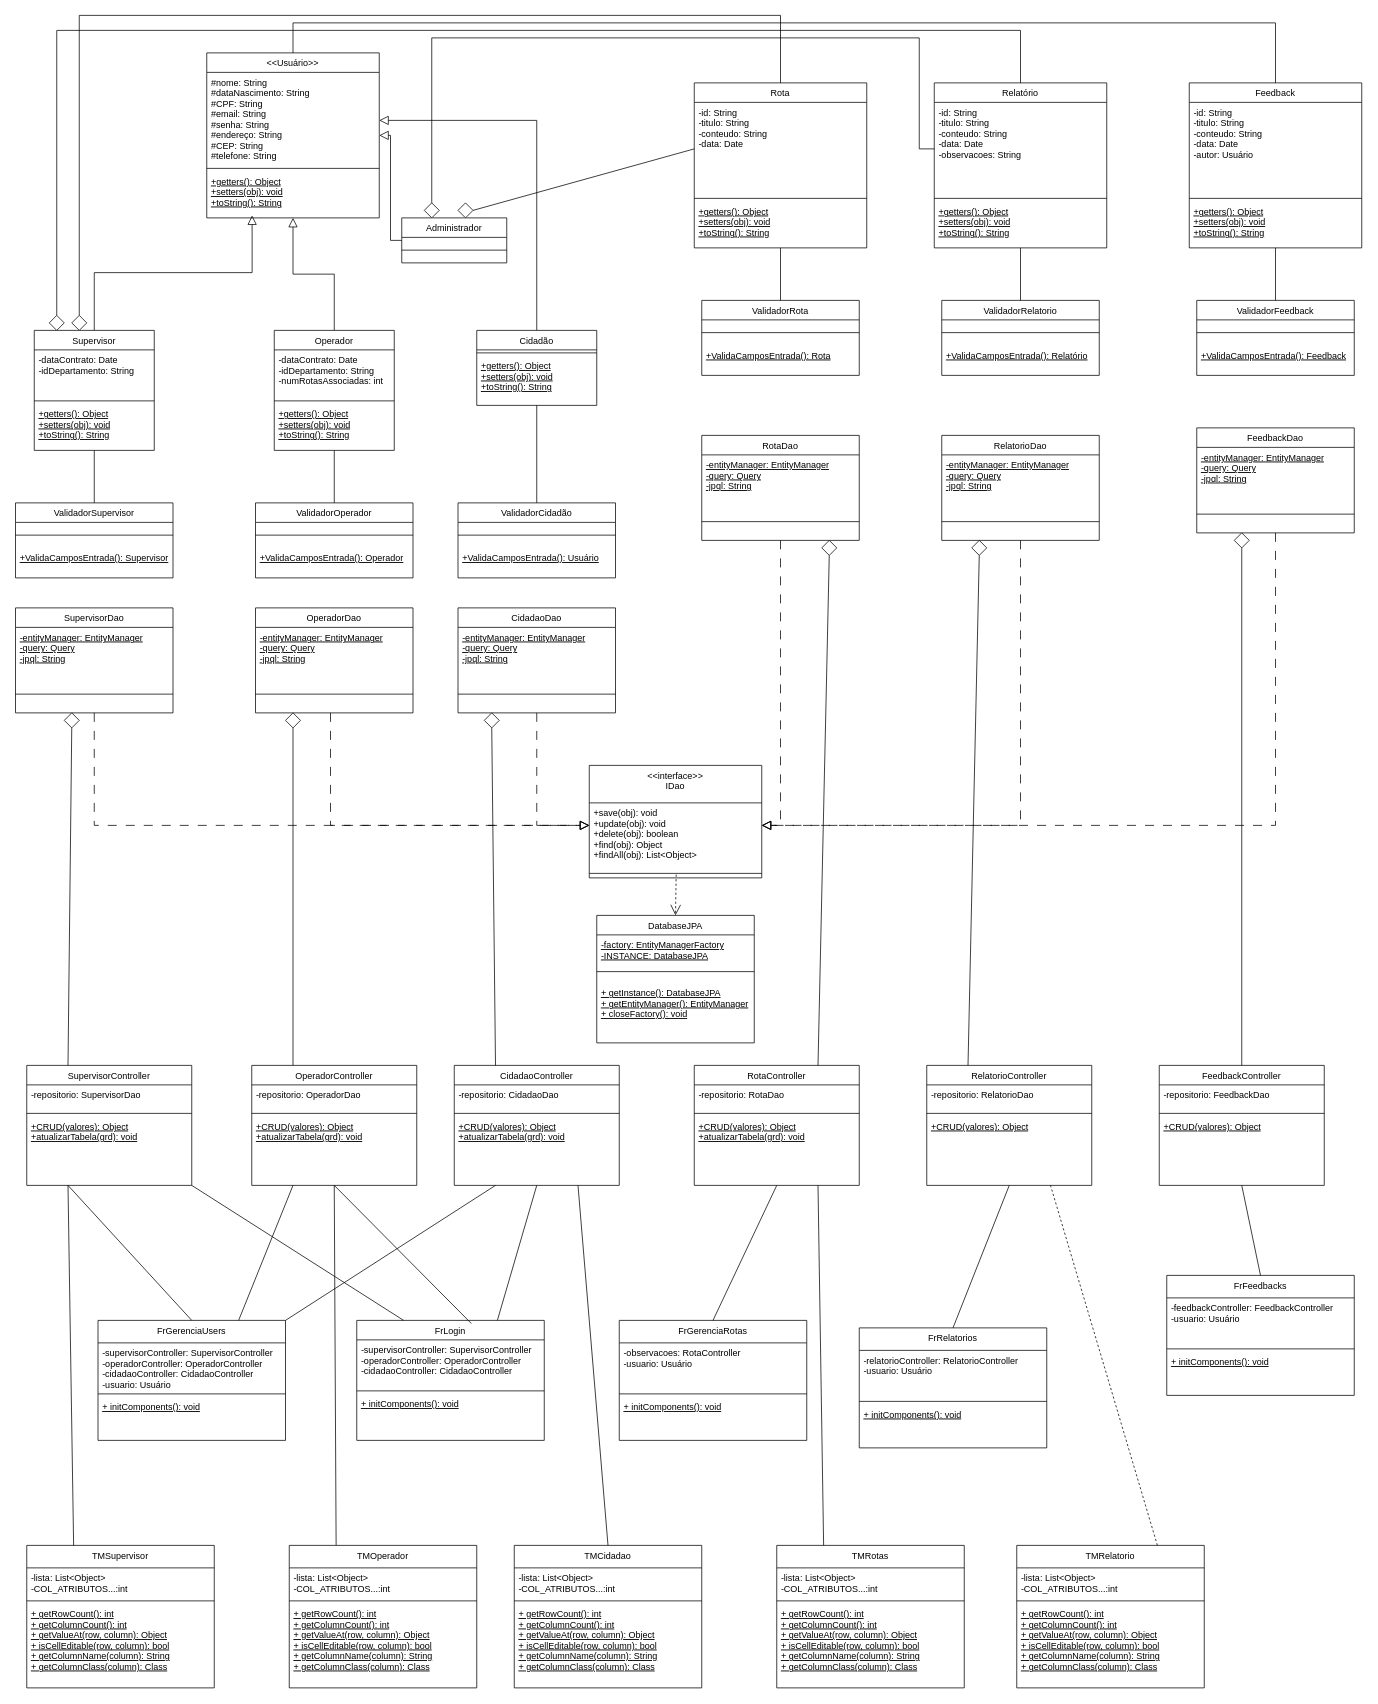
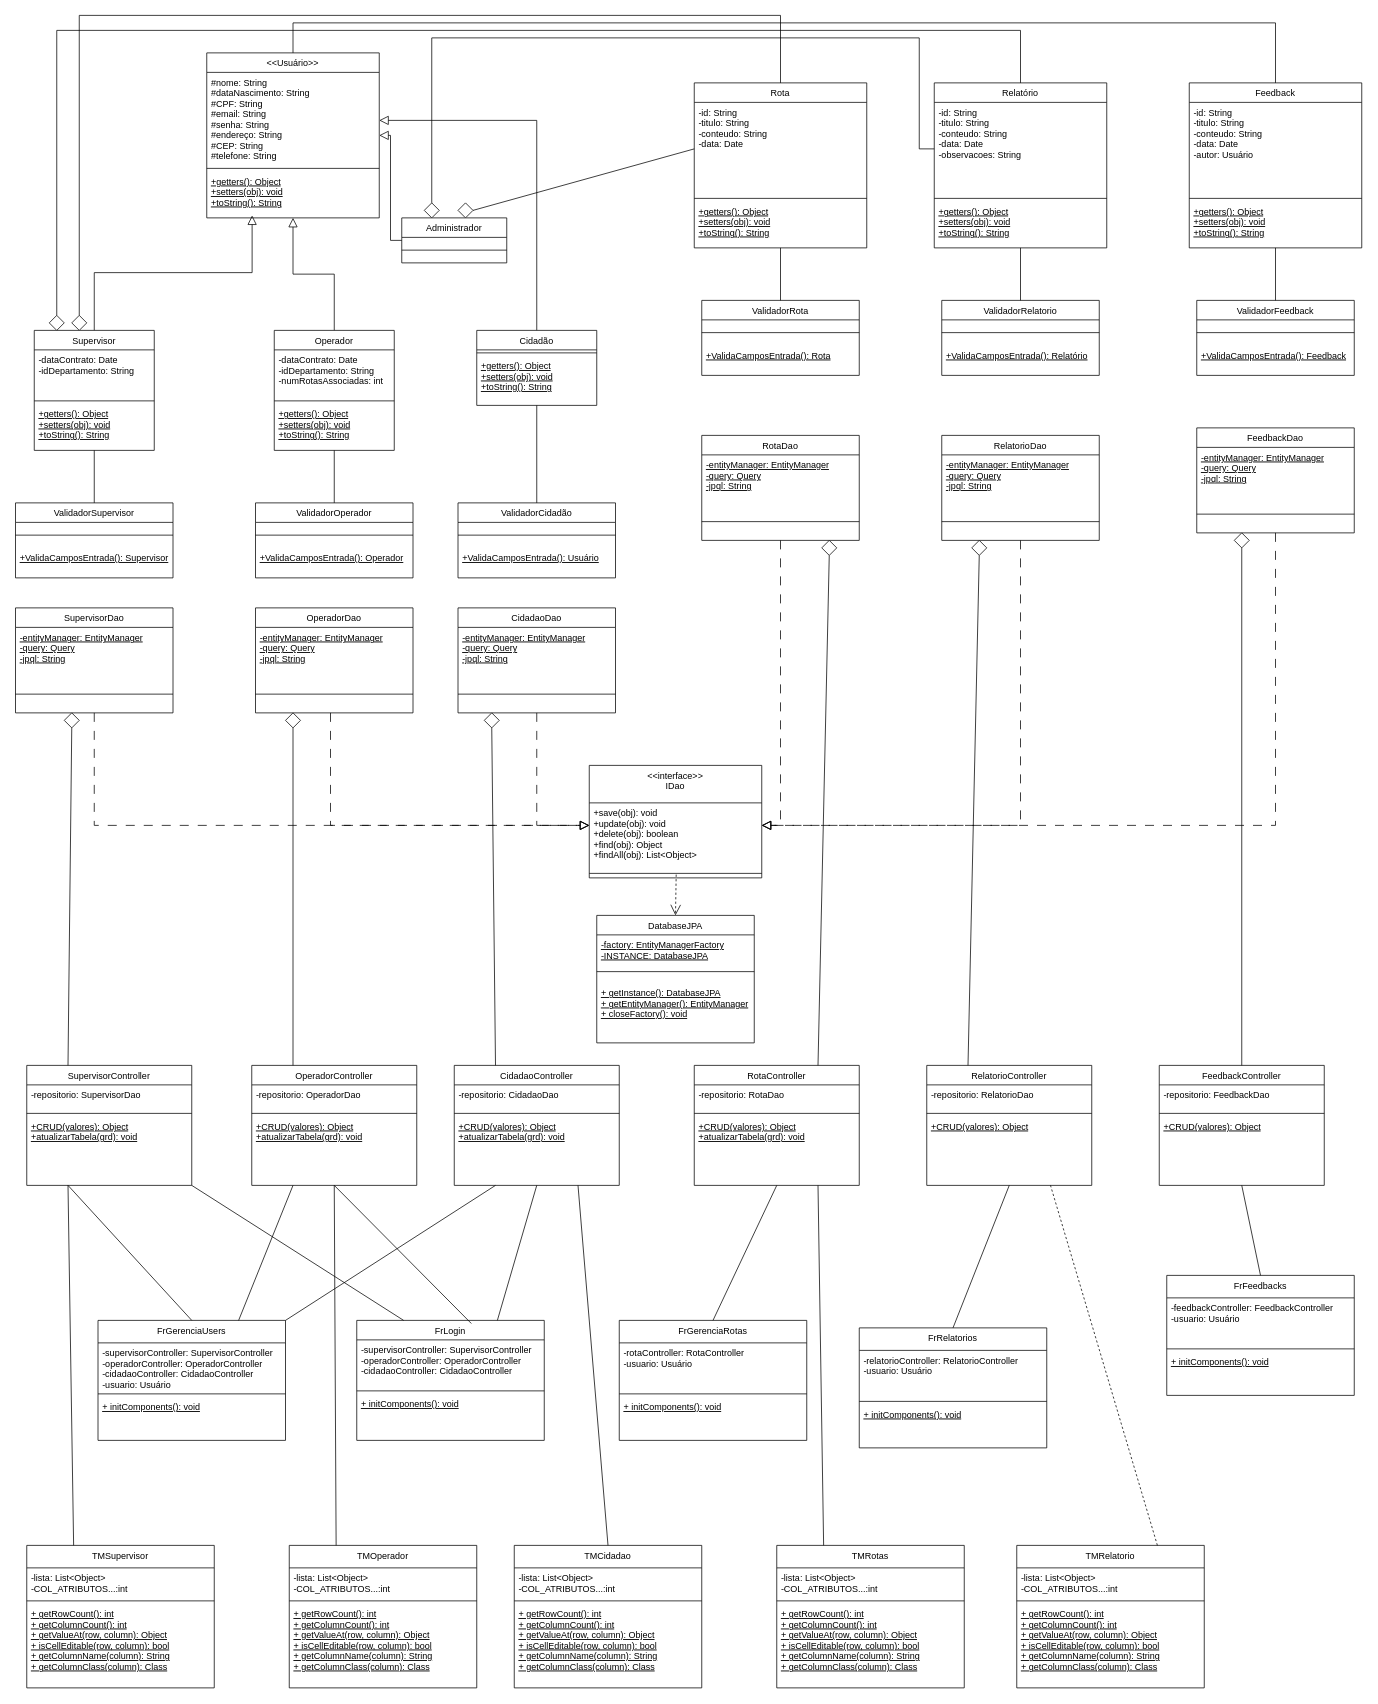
(689, 1353) -> (694, 1353)
